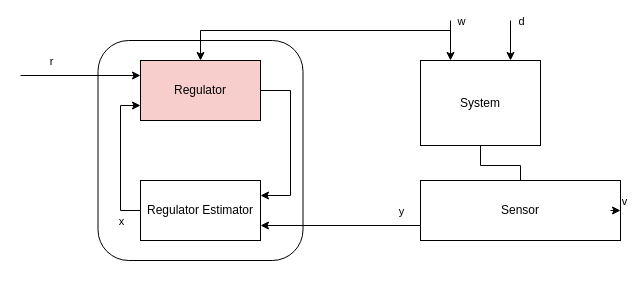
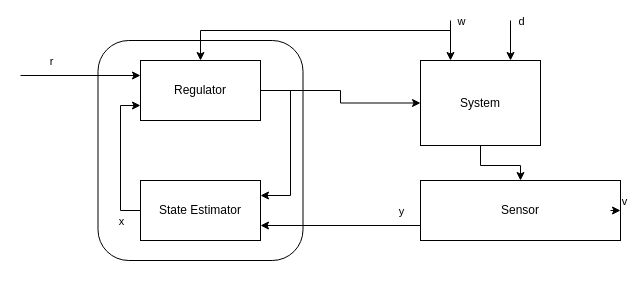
(201, 91) -> (201, 91)
none -> (347, 103)
(521, 175) -> (521, 172)
(201, 211) -> (201, 211)
